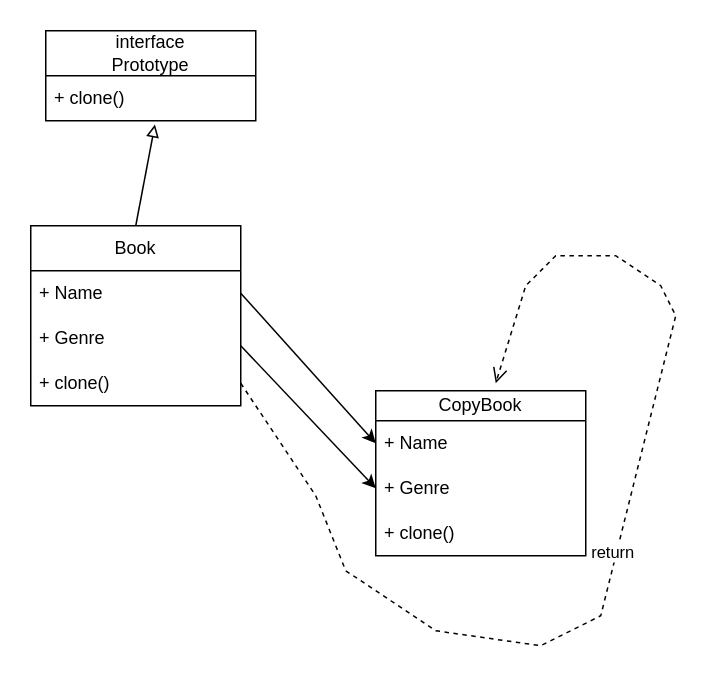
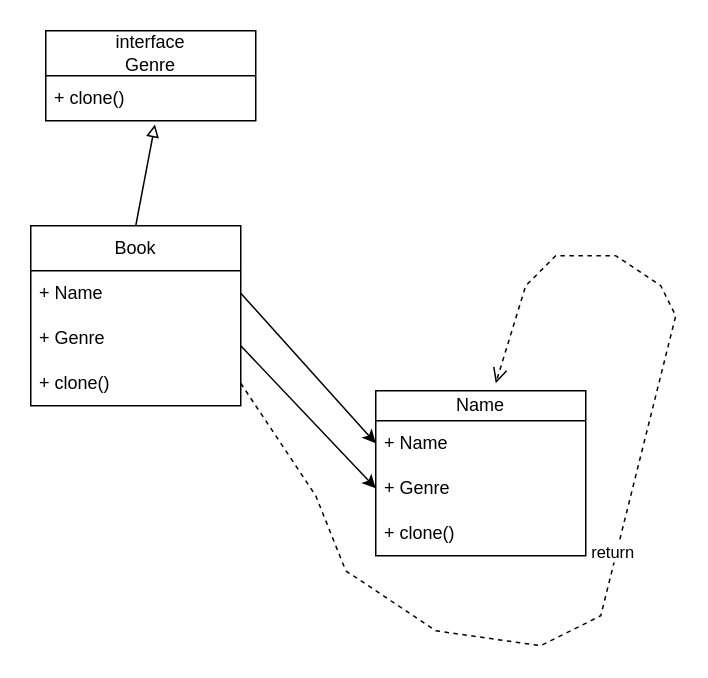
(151, 53) -> (151, 53)
(481, 406) -> (481, 406)
